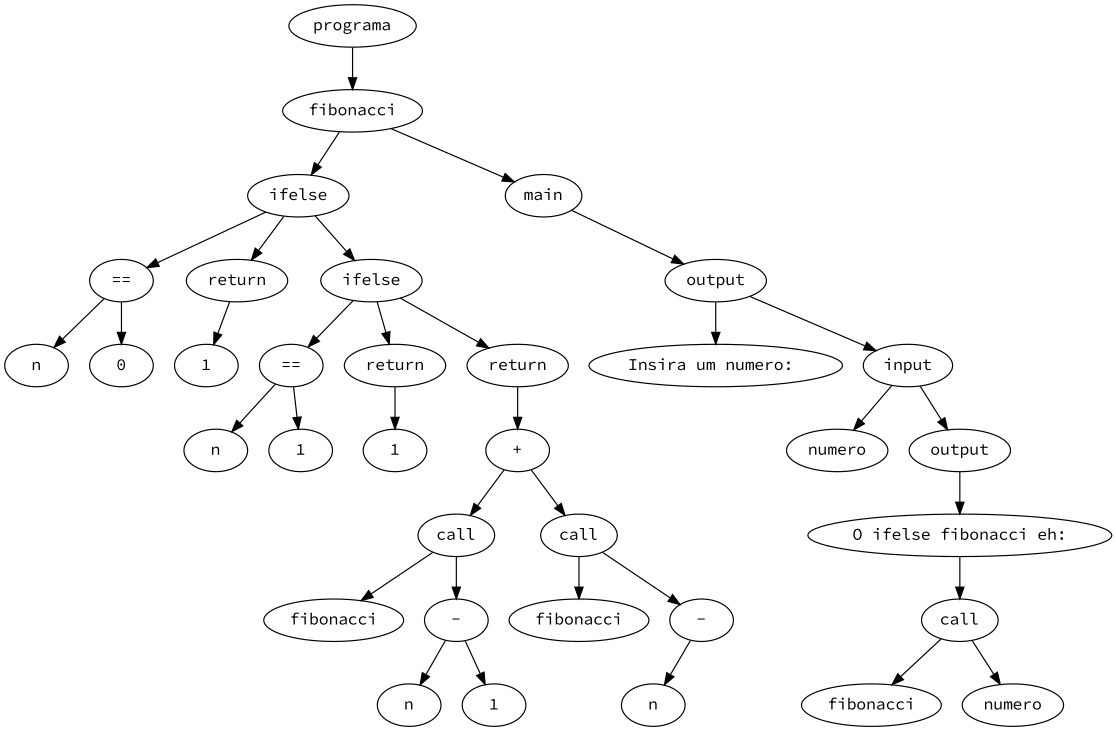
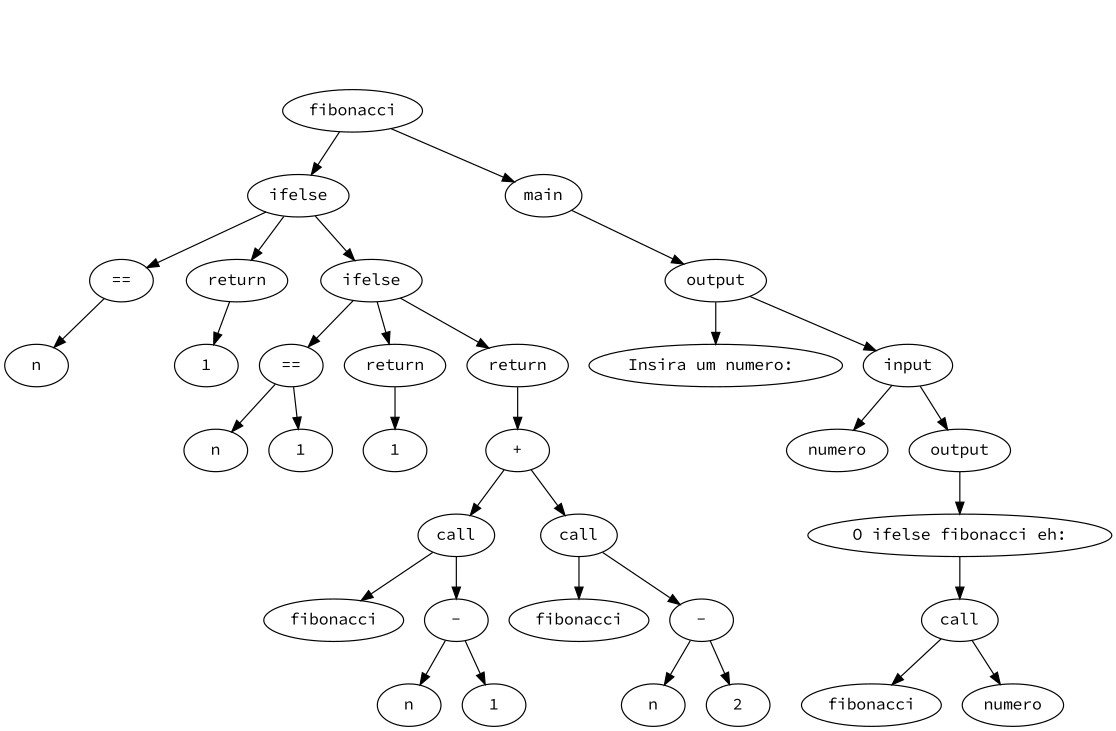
(353, 26) -> none
(121, 366) -> none
none -> (738, 705)
